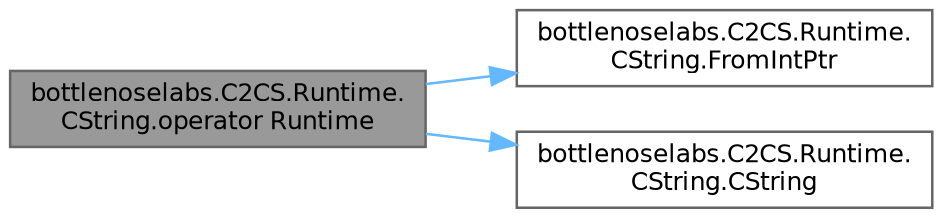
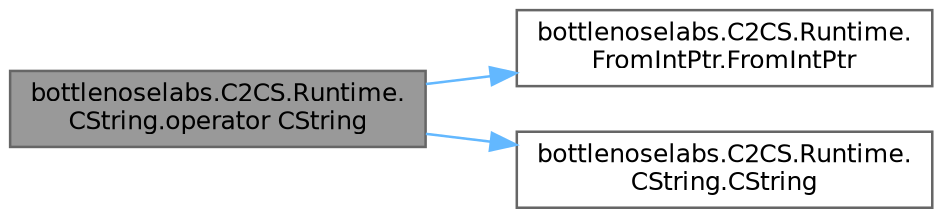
(725, 48) -> (725, 48)
(218, 109) -> (218, 109)
